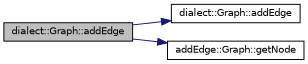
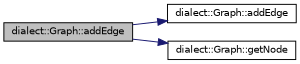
(236, 50) -> (232, 50)
